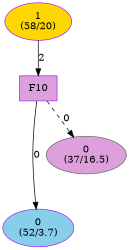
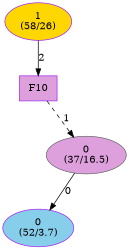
(38, 22) -> (38, 22)
(67, 119) -> (67, 119)
(33, 151) -> (64, 189)
